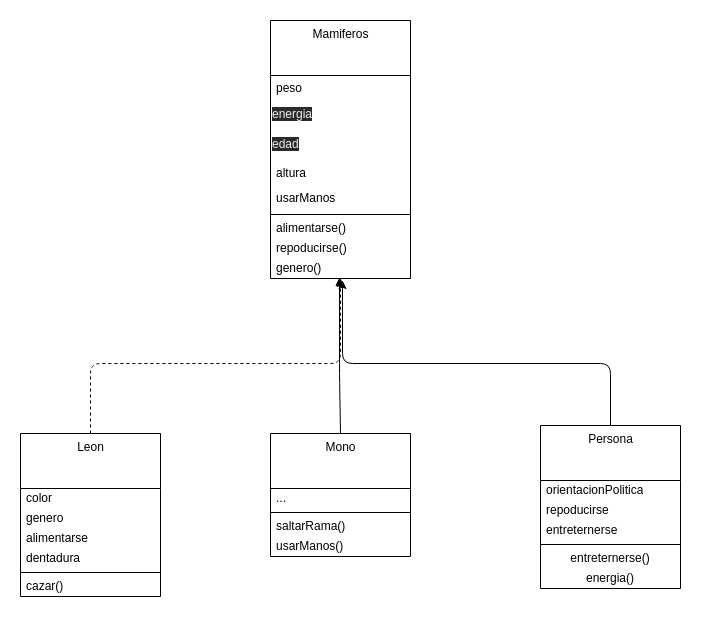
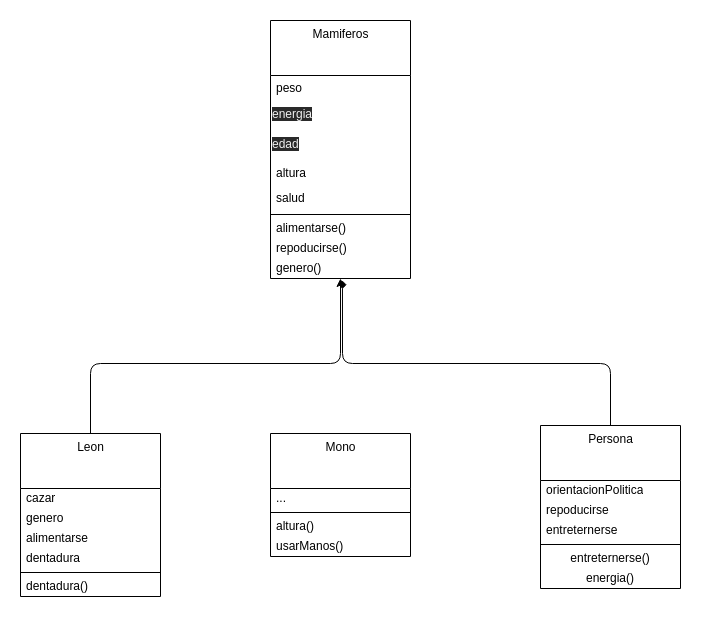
(307, 199) -> (292, 199)
(342, 320) -> (342, 321)
(183, 364) -> (183, 364)
(340, 398) -> none
(42, 499) -> (43, 499)
(315, 527) -> (302, 527)
(50, 587) -> (63, 587)
